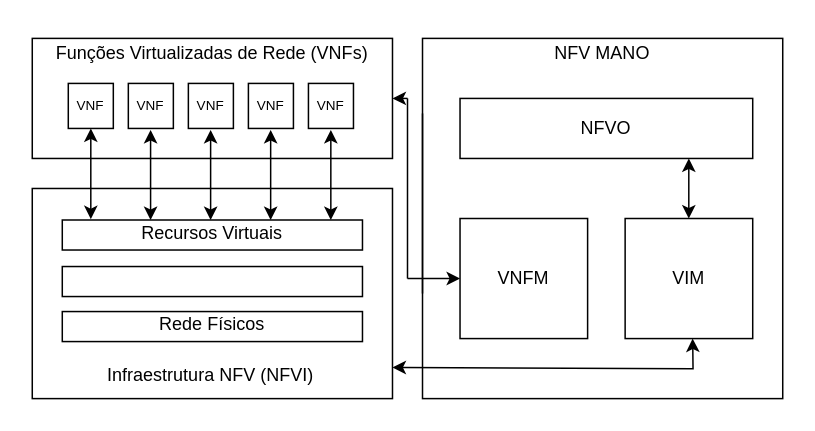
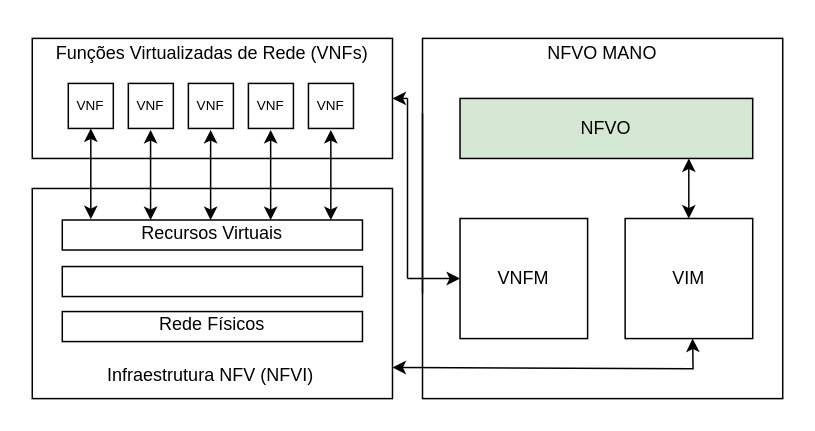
(602, 53) -> (602, 53)
(606, 128) -> (606, 128)
